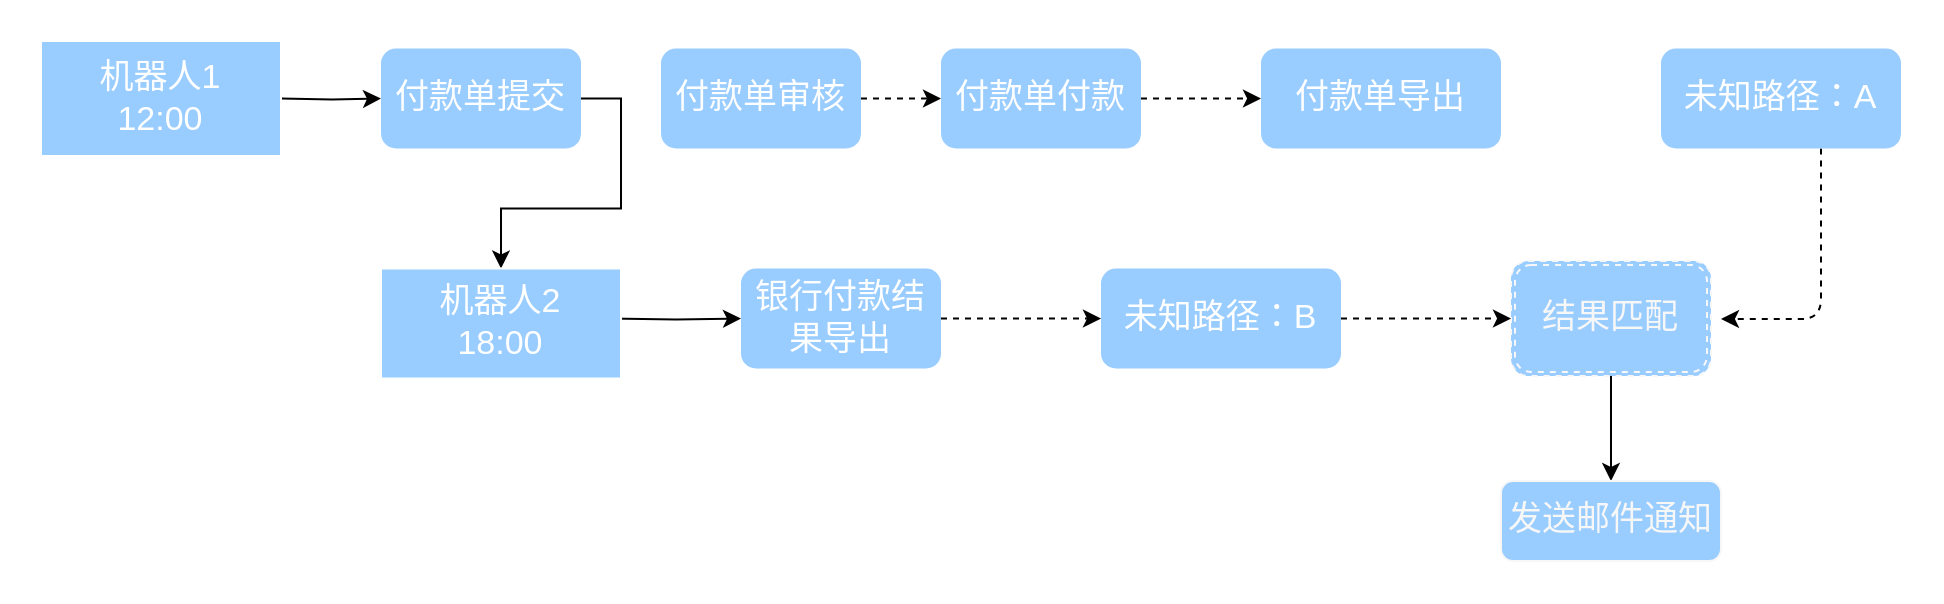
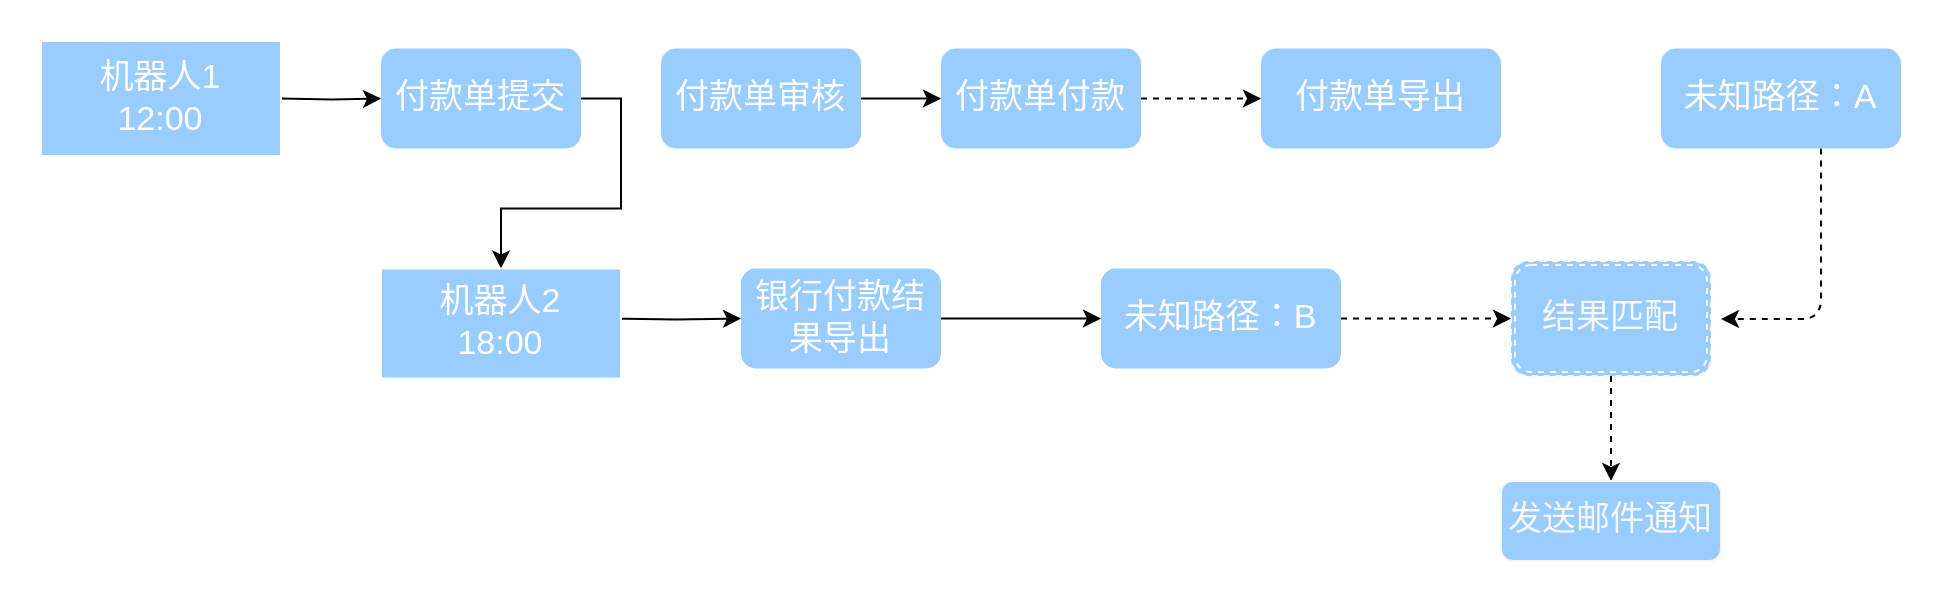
(893, 99) -> (893, 99)
(1014, 319) -> (1014, 319)
(1611, 424) -> (1611, 424)
